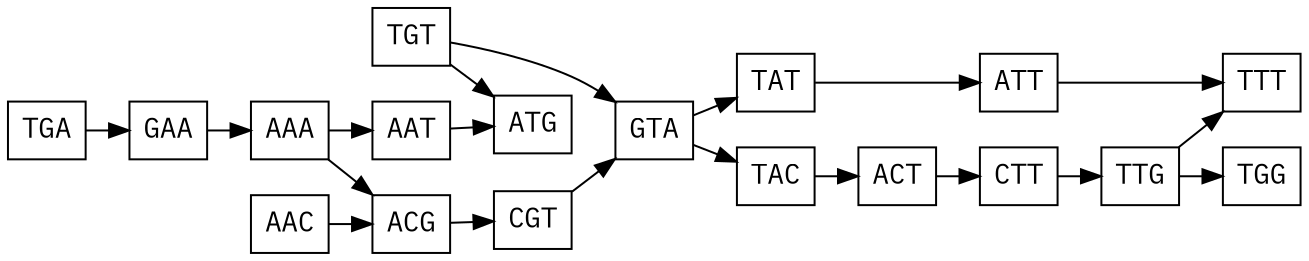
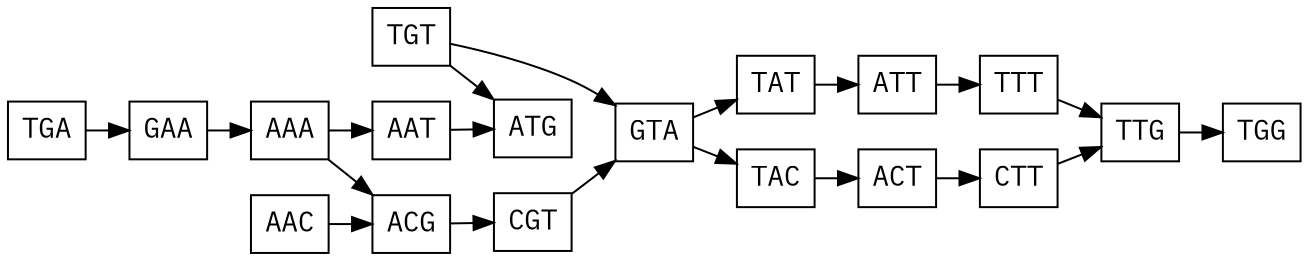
(1193, 136) -> (1070, 105)
